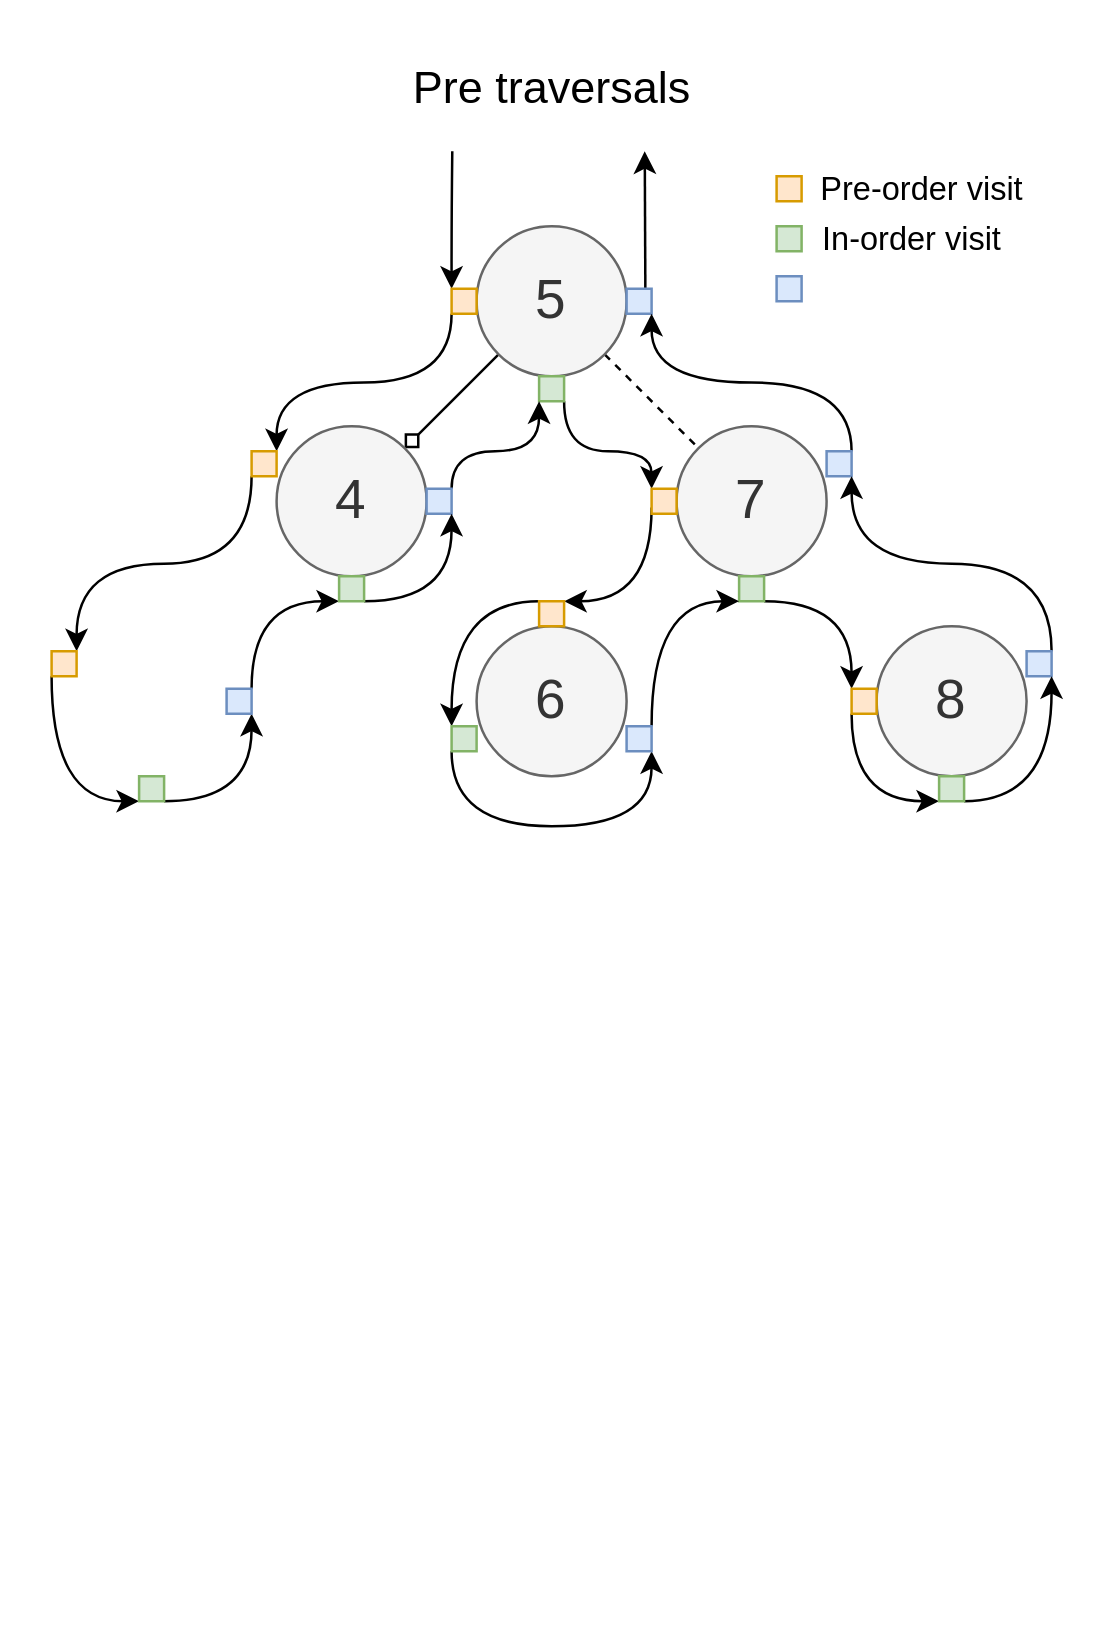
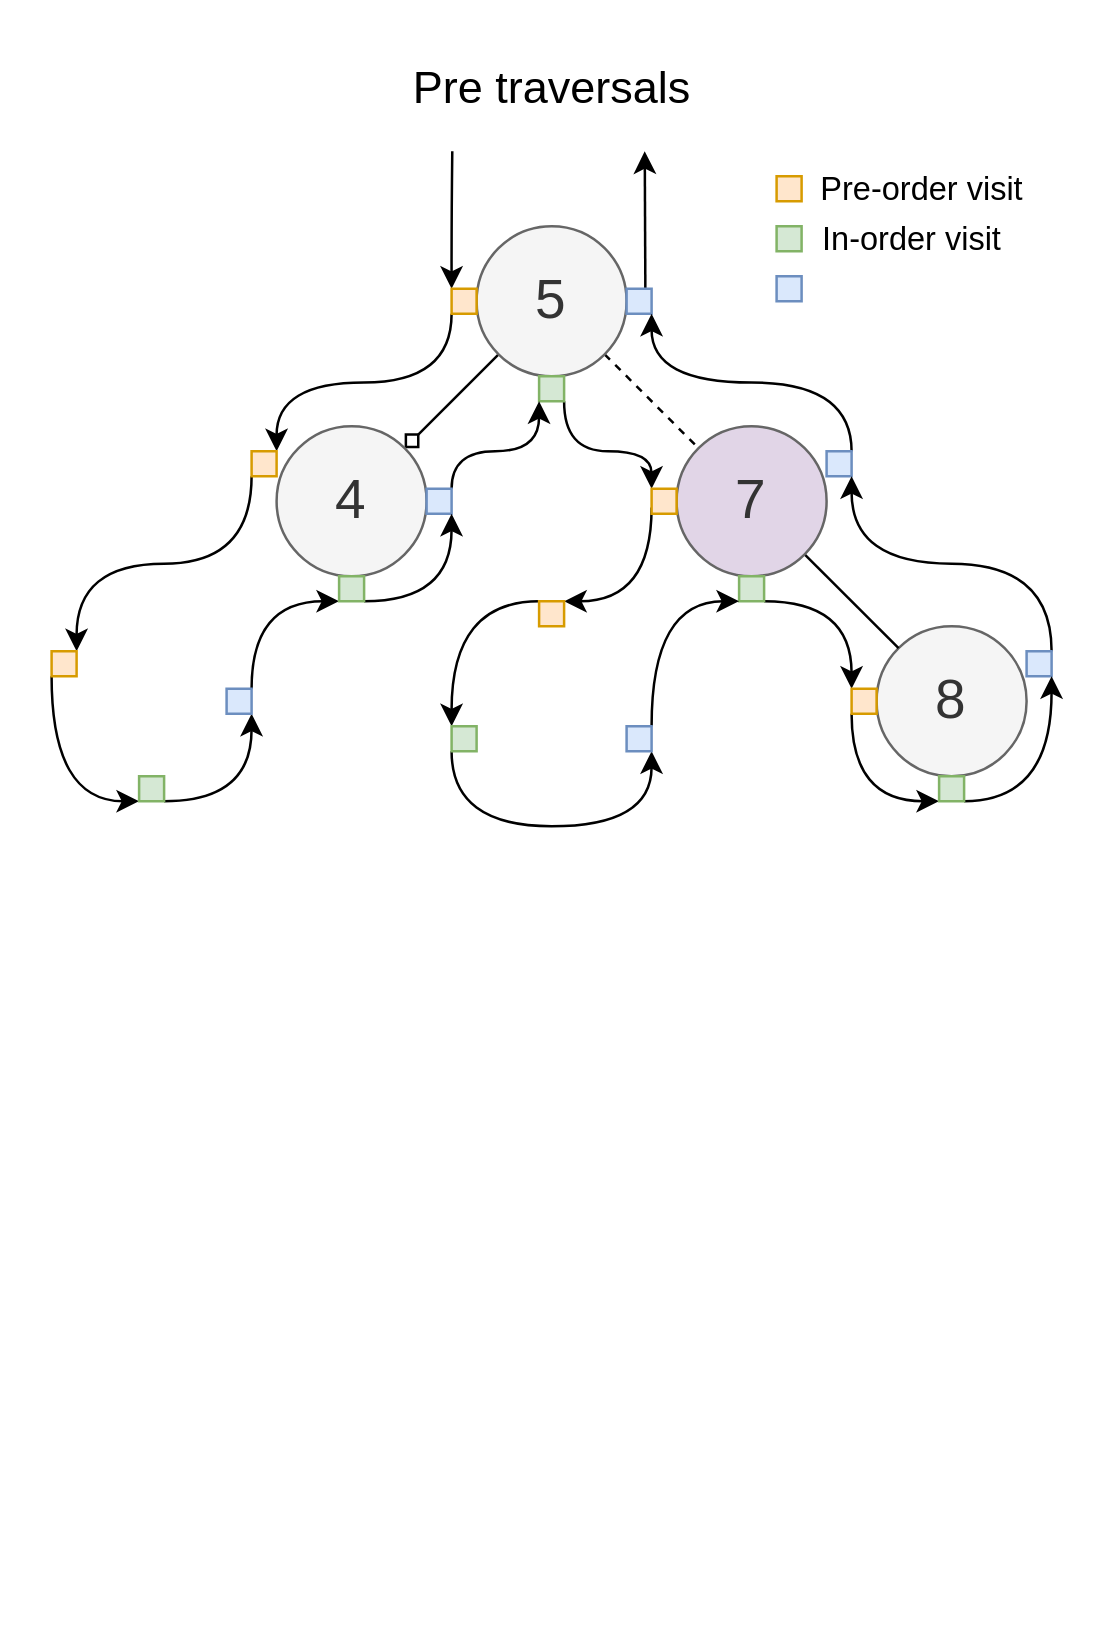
(751, 501) -> (751, 501)
none -> (851, 601)
(551, 701) -> none
